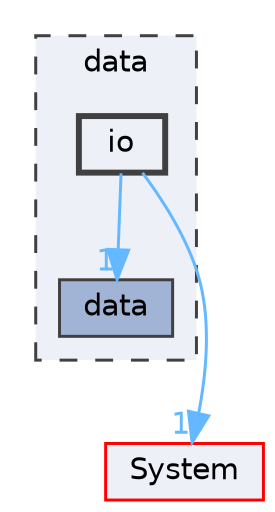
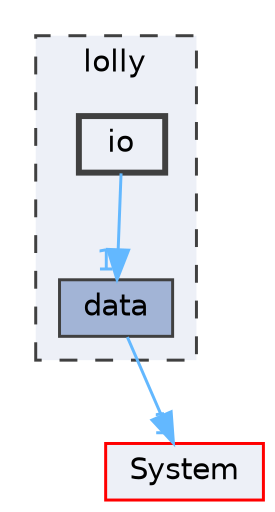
(116, 64) -> (116, 64)
(177, 227) -> (145, 378)
